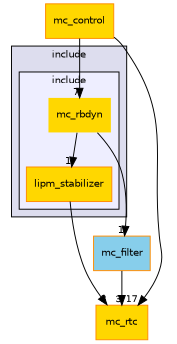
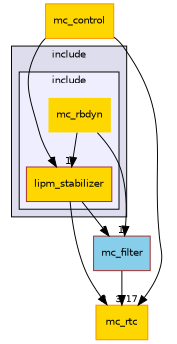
(80, 63) -> (30, 98)
(69, 184) -> (69, 184)
none -> (93, 215)
(122, 253) -> (122, 253)
